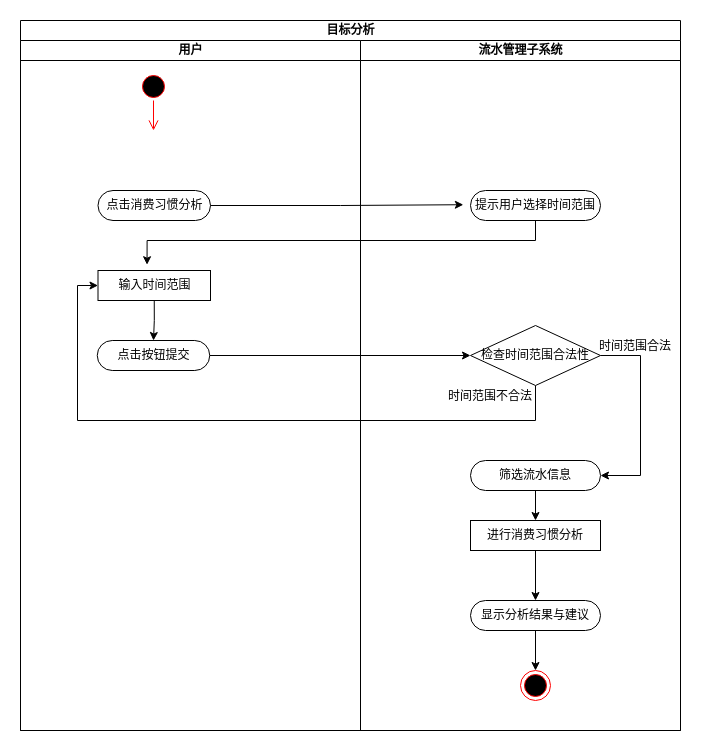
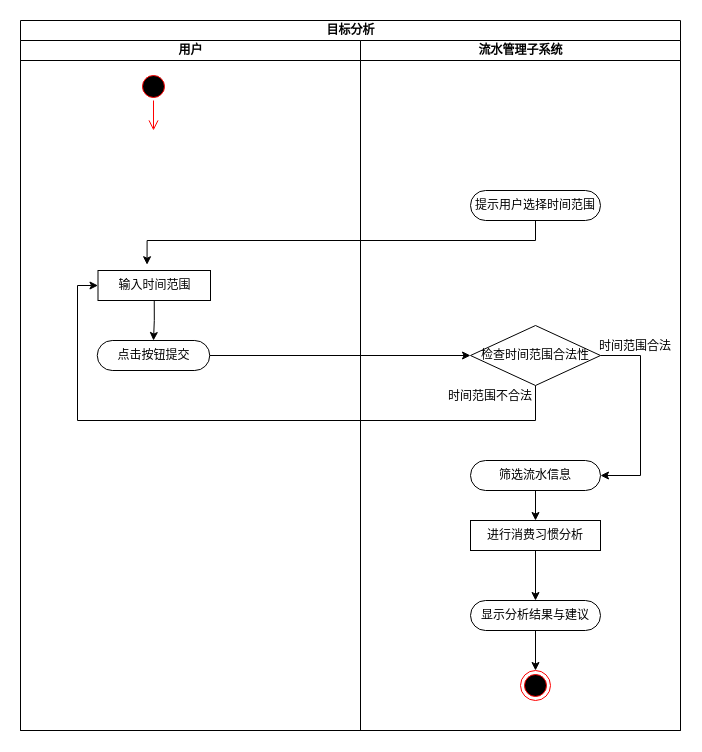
(154, 206) -> none
(334, 206) -> none
